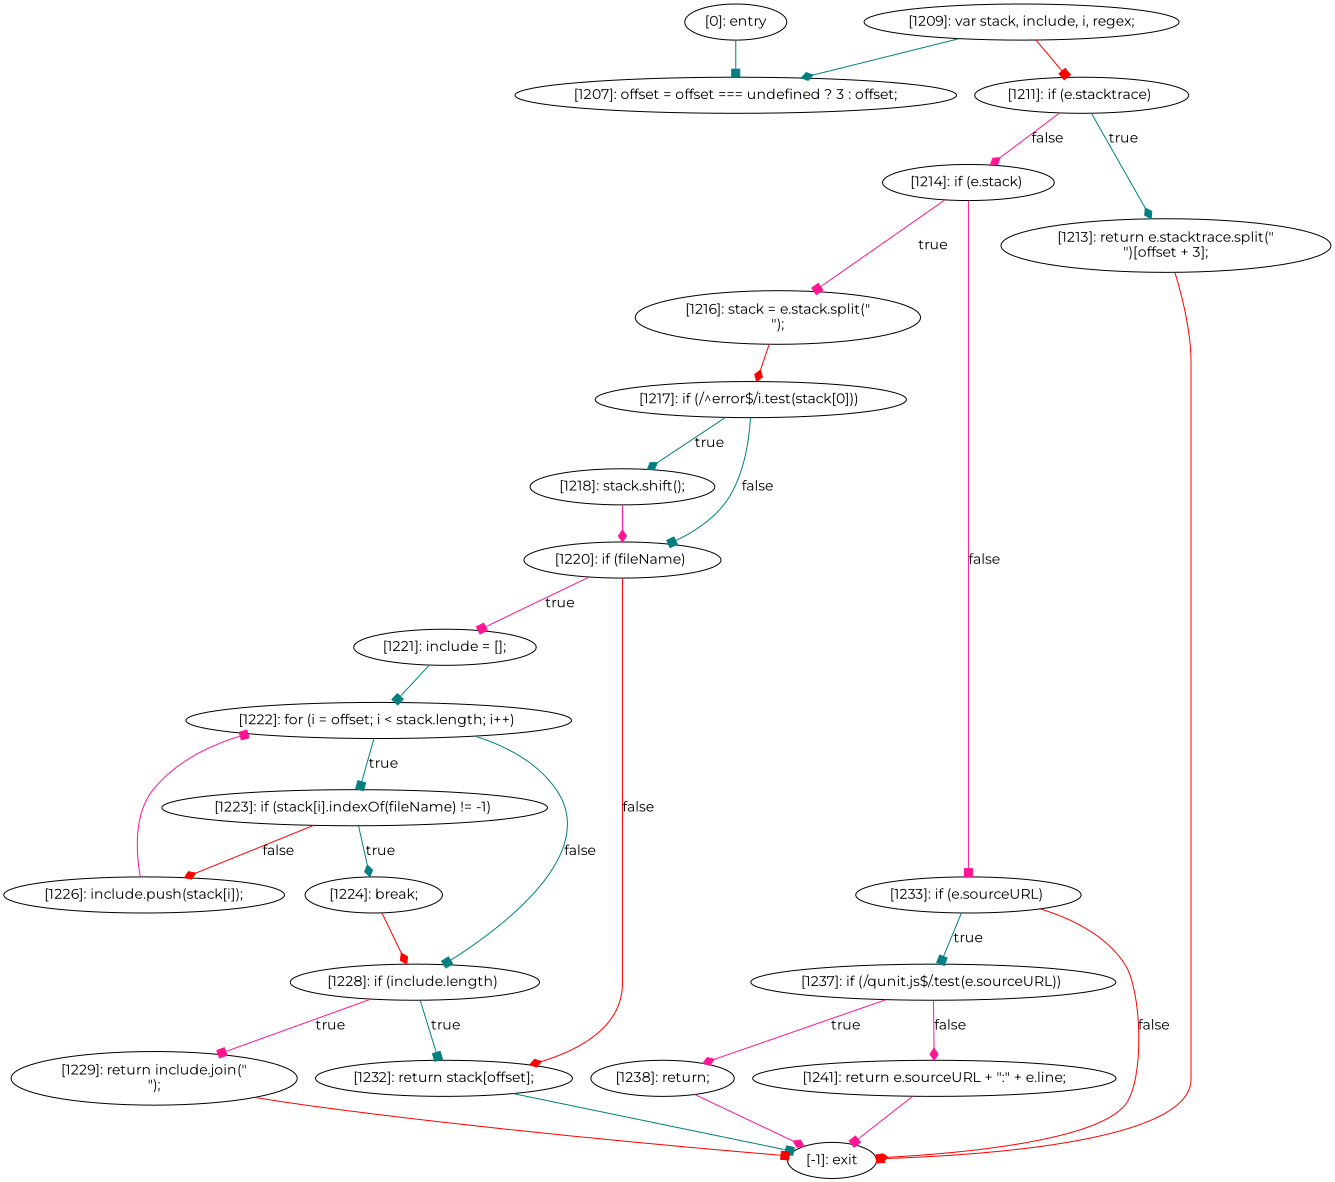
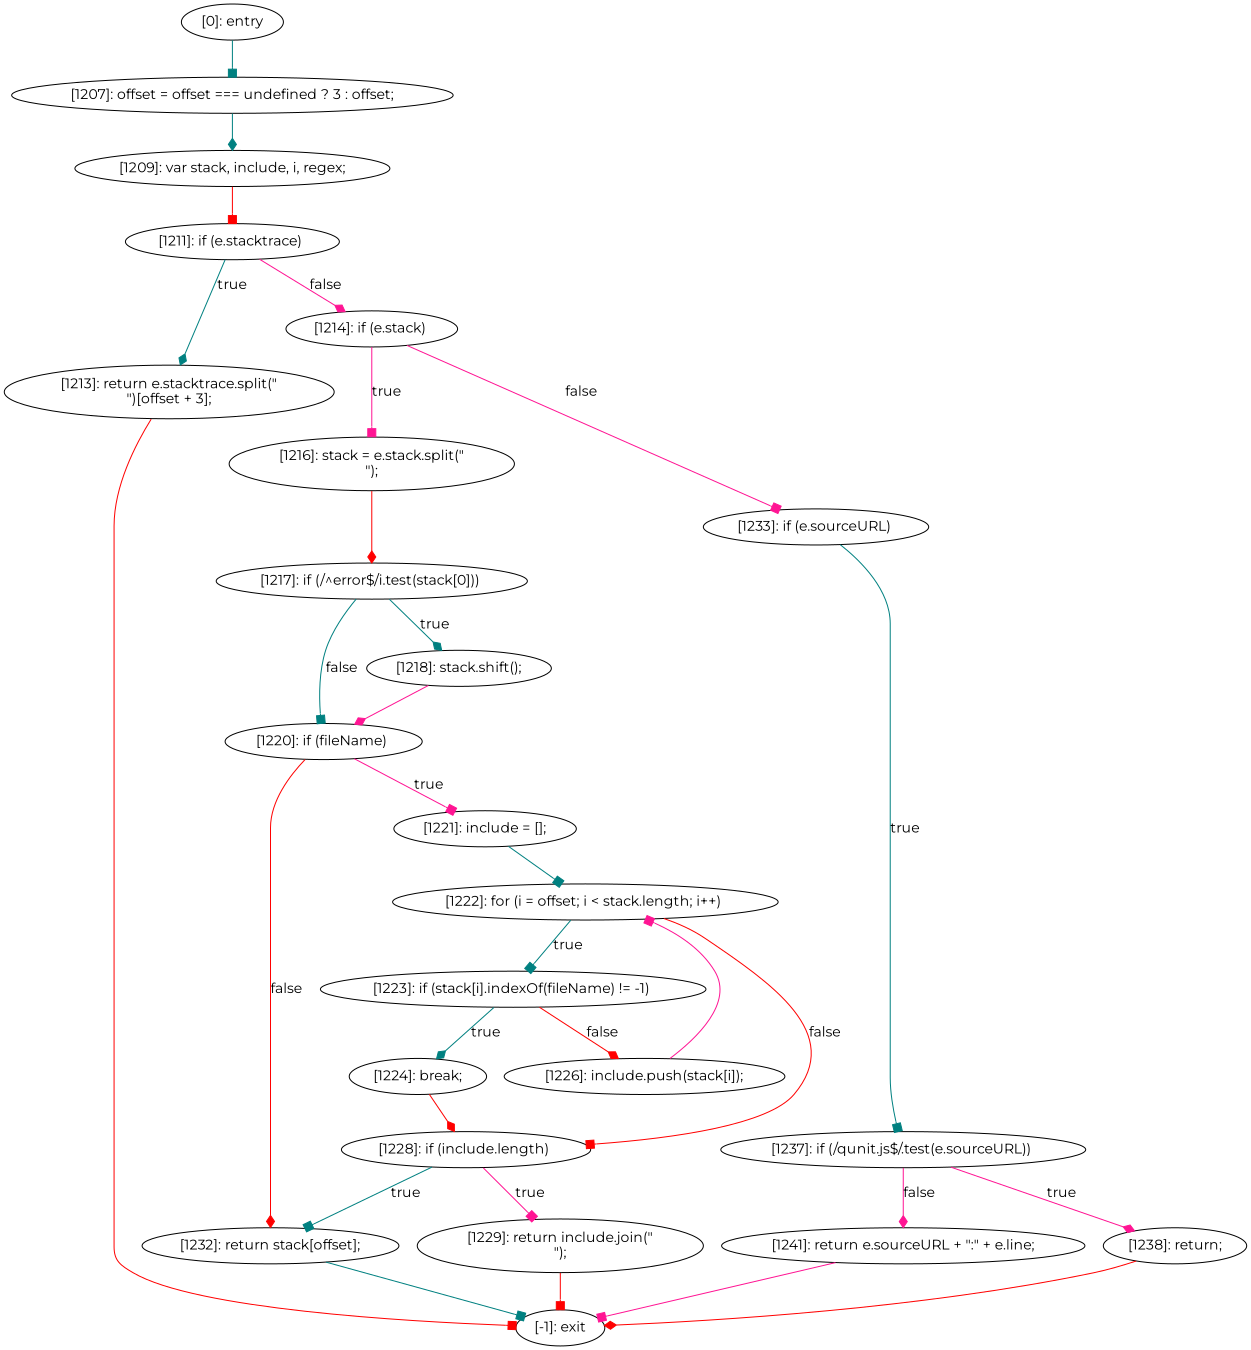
(886, 57) -> (232, 126)
(562, 848) -> (806, 1075)
(1126, 1104) -> none
(744, 1118) -> (878, 1305)
